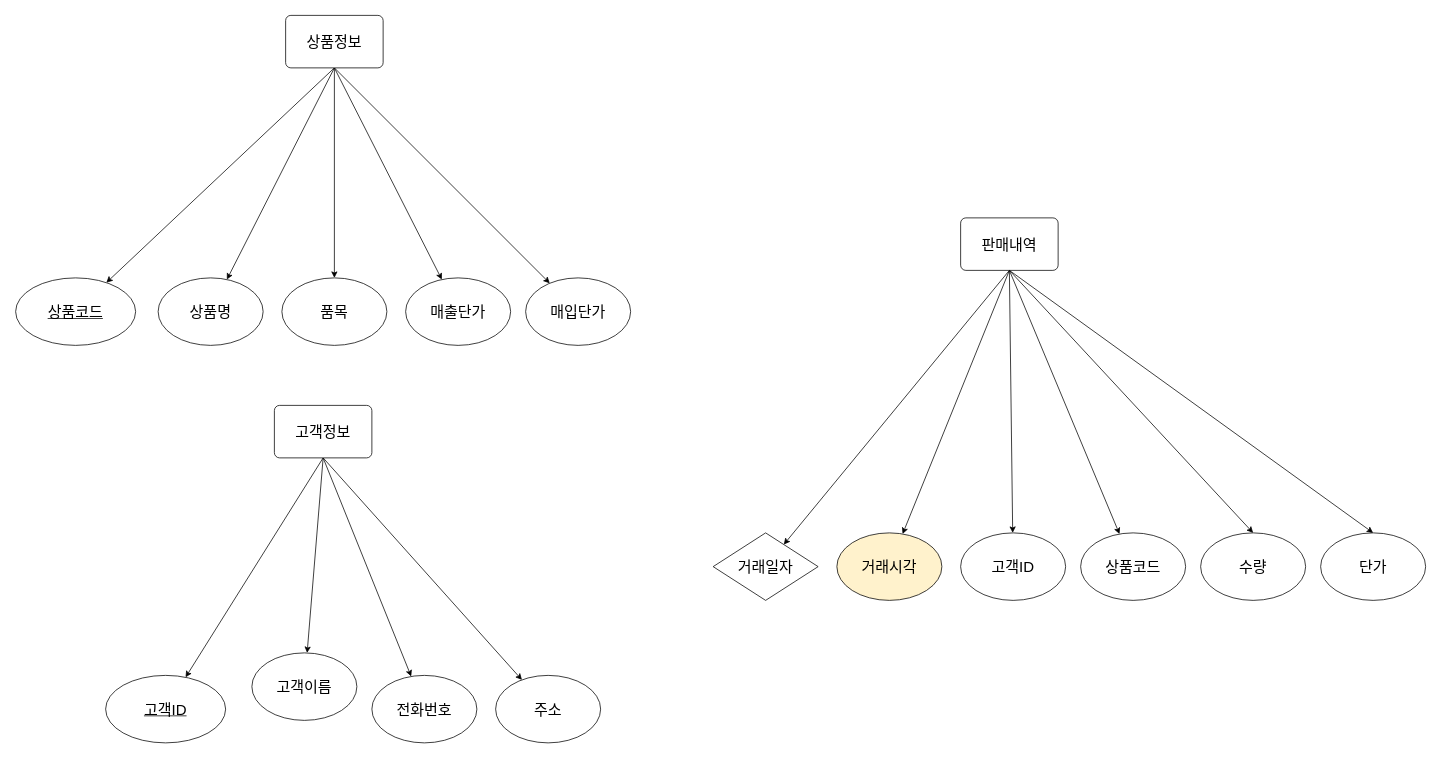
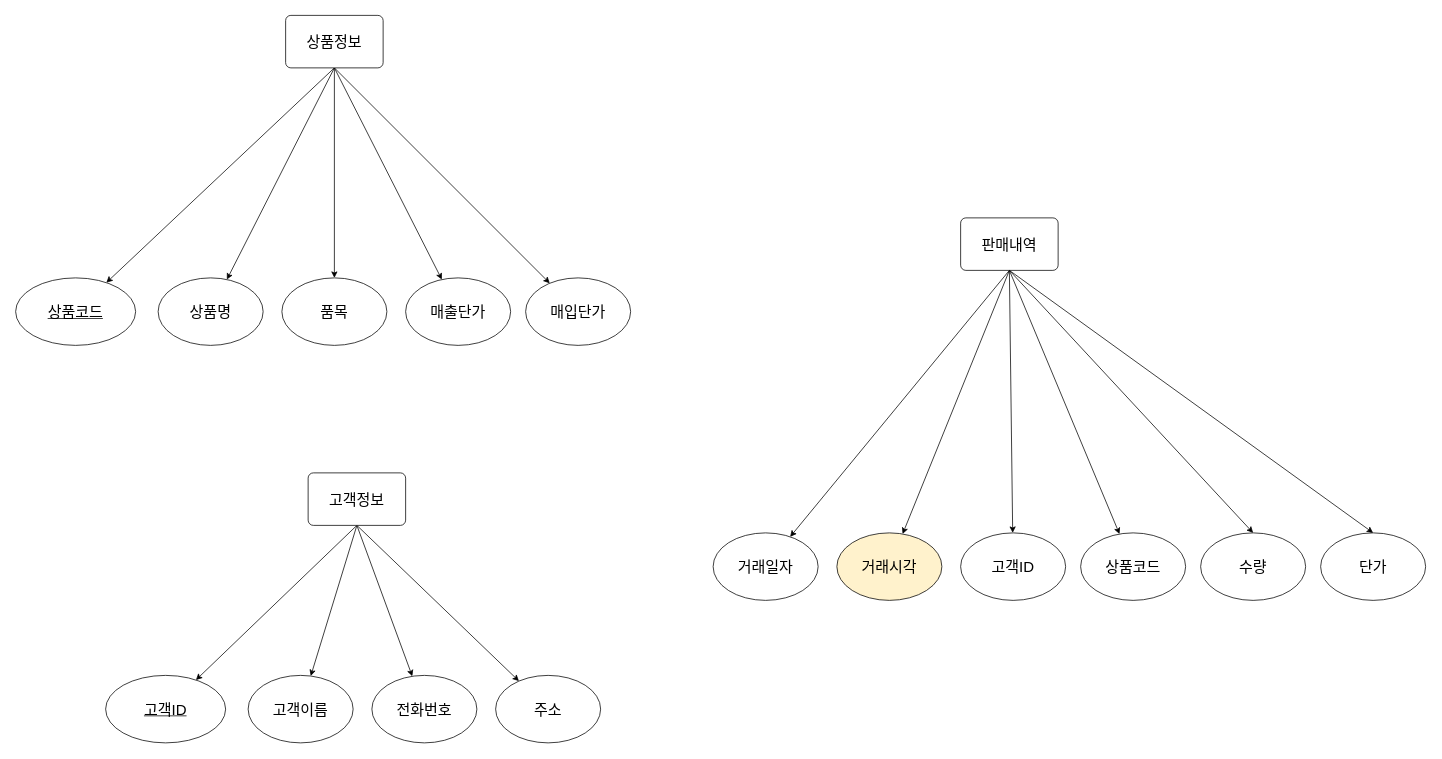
(323, 432) -> (357, 499)
(765, 567) -> (765, 567)
(304, 687) -> (300, 709)
